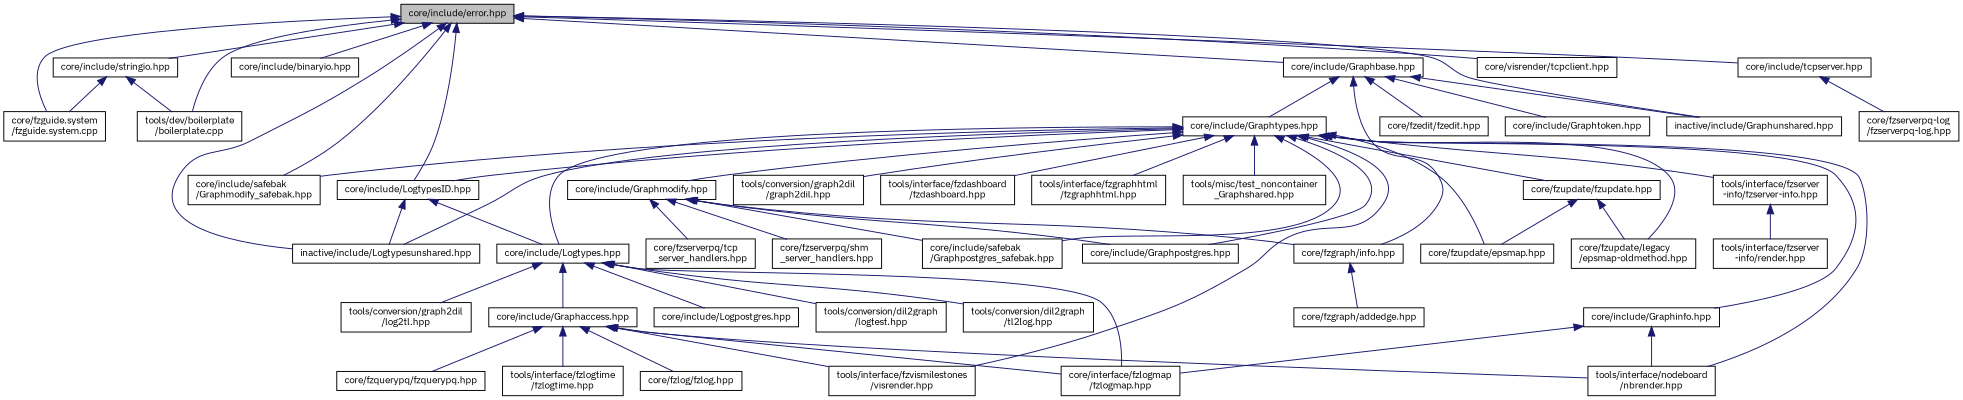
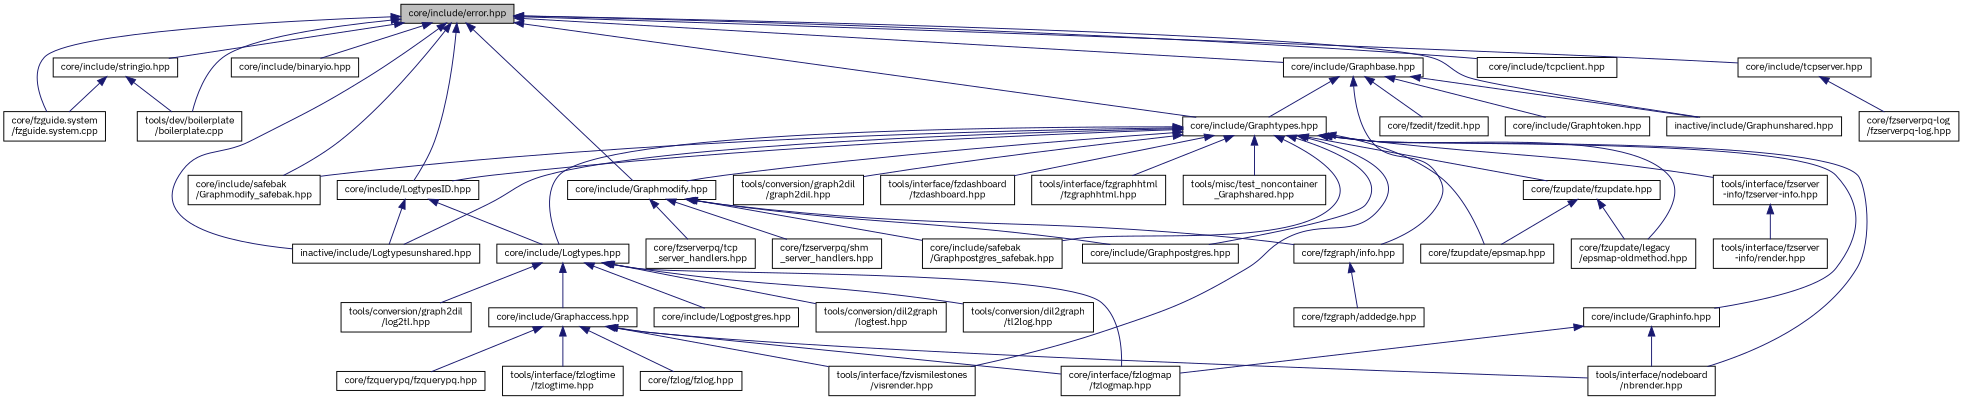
(1547, 67) -> (1547, 67)
none -> (860, 71)
none -> (553, 105)
